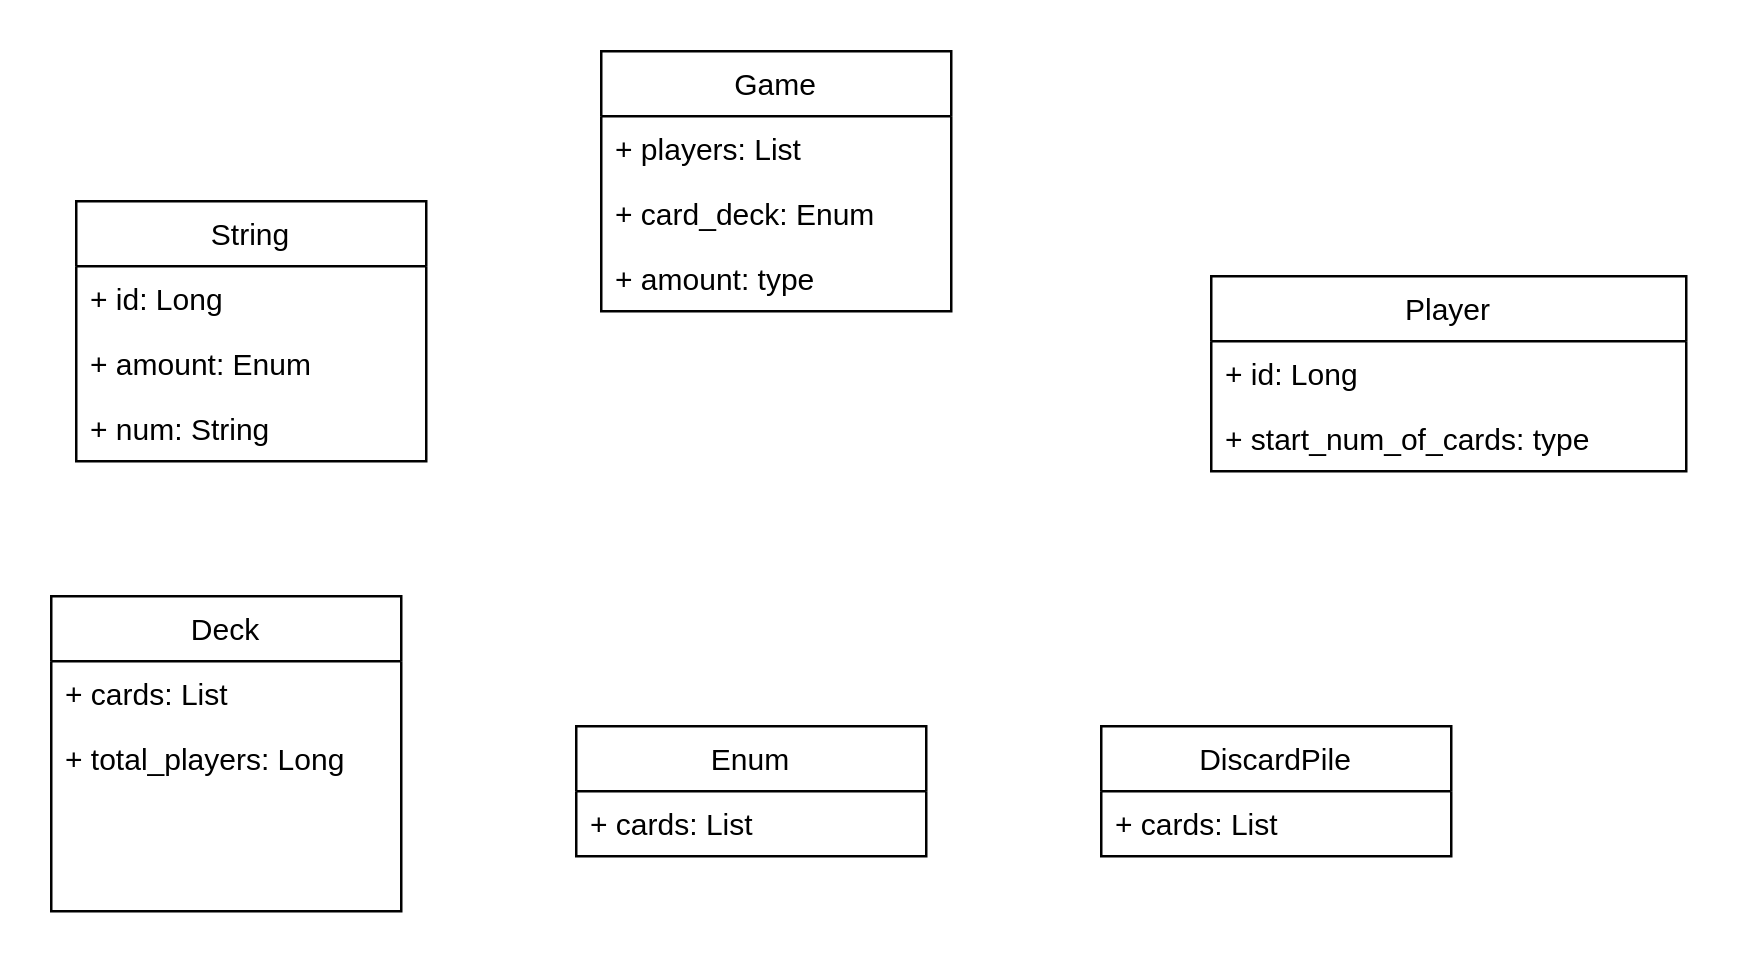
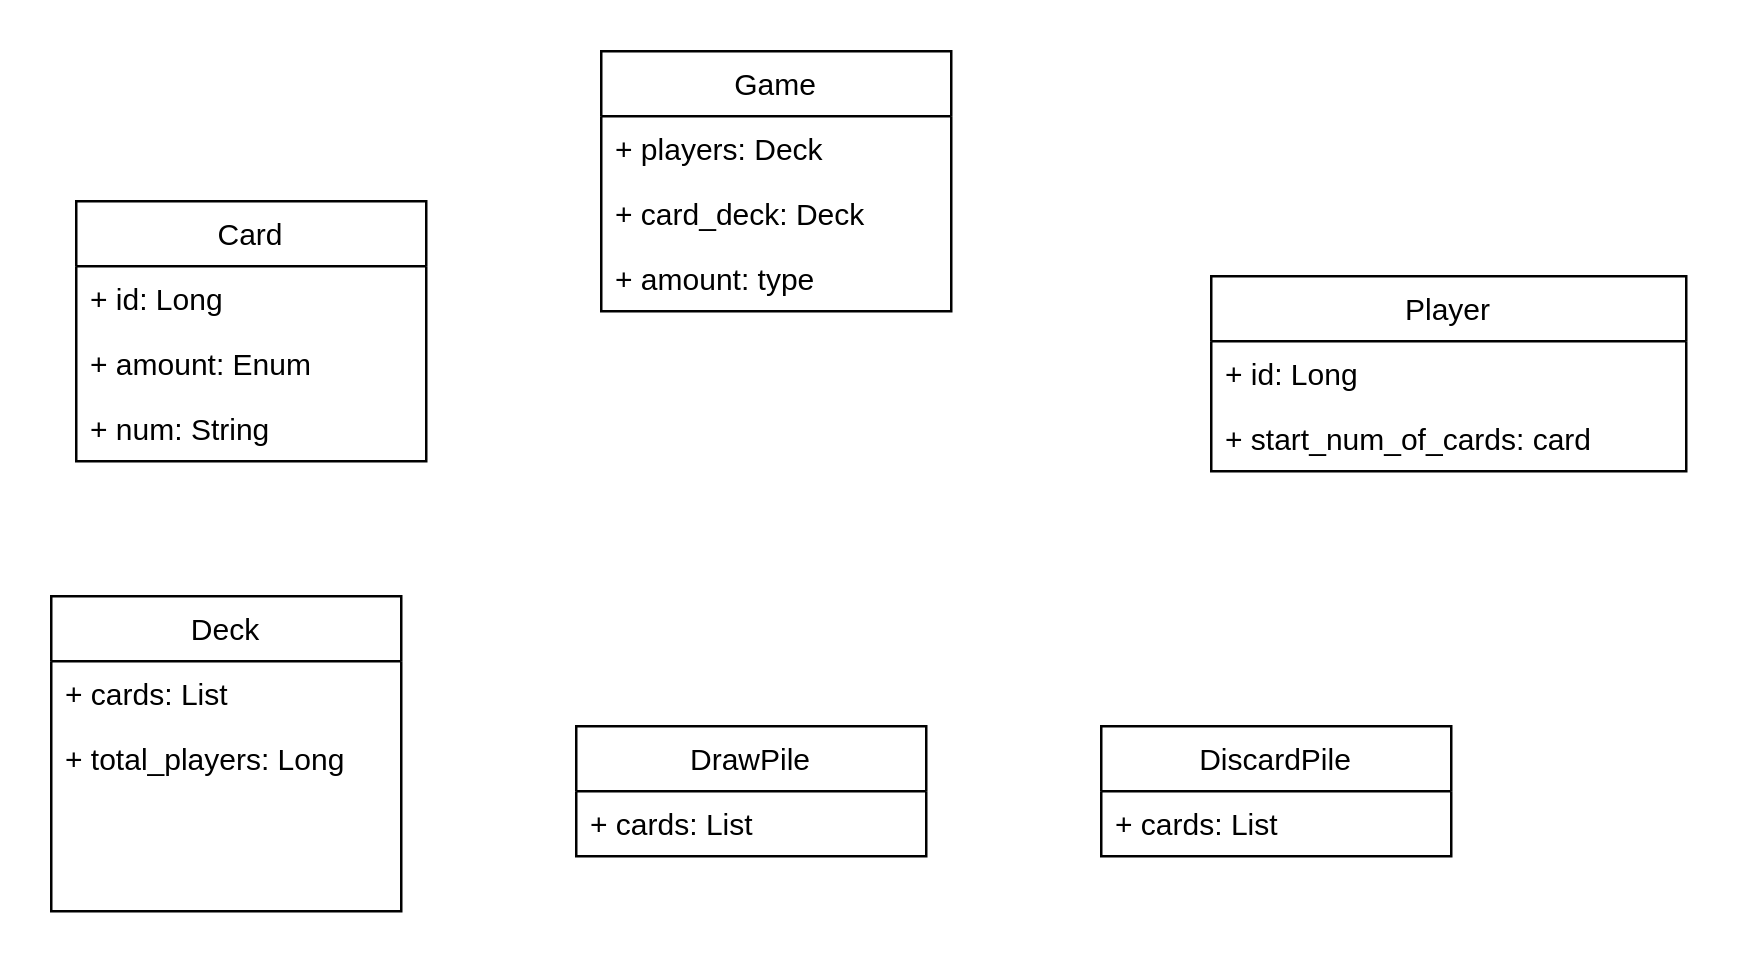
(722, 150) -> (725, 150)
(746, 215) -> (746, 215)
(250, 235) -> (250, 235)
(1432, 440) -> (1432, 440)
(750, 760) -> (750, 760)
